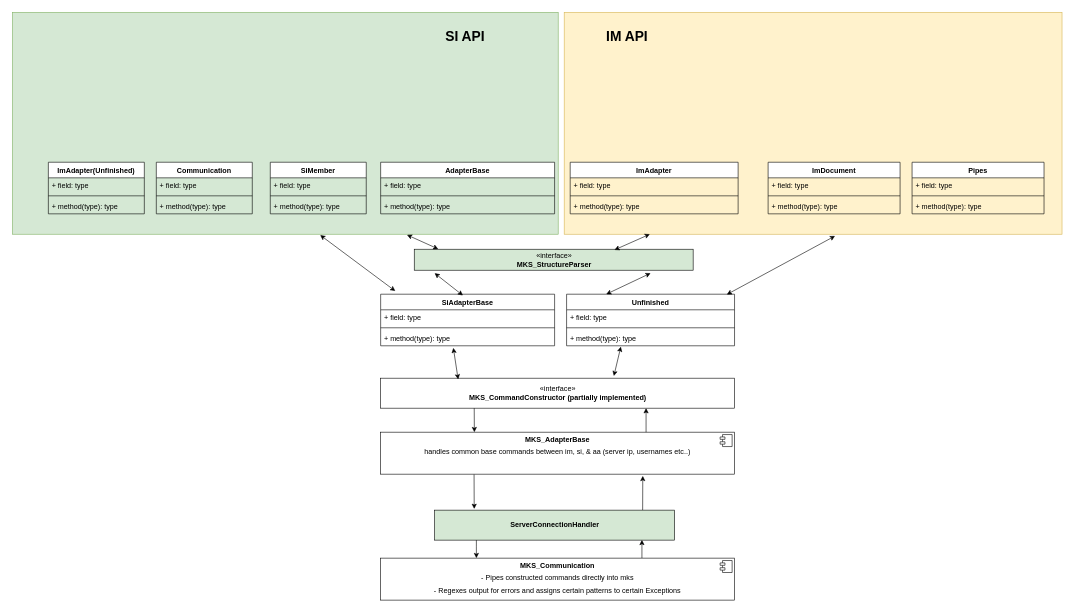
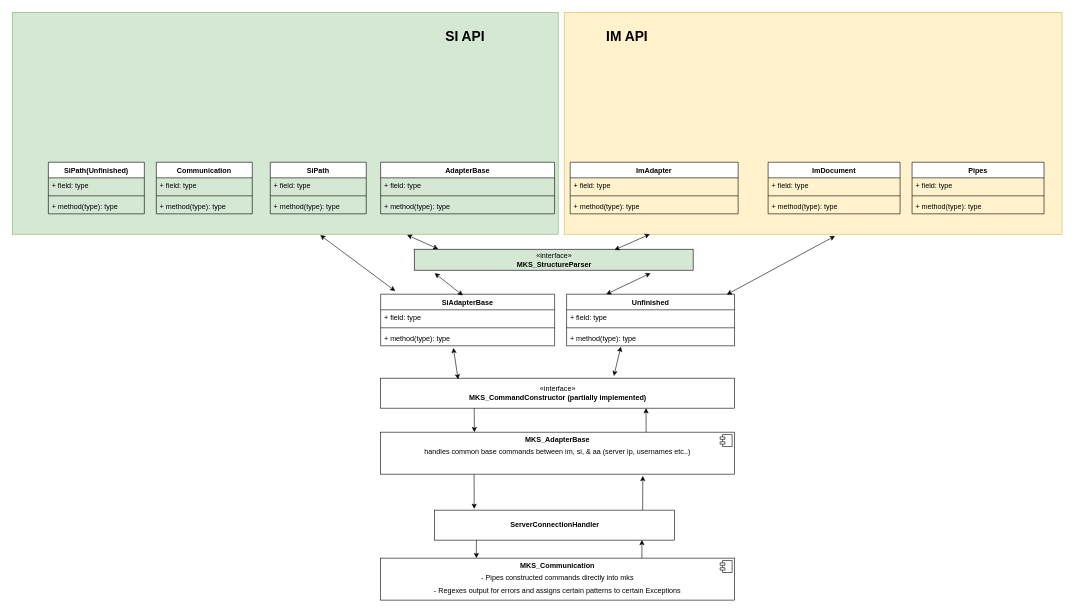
(96, 170) -> (96, 170)
(318, 170) -> (318, 170)
(555, 525) -> (555, 525)
